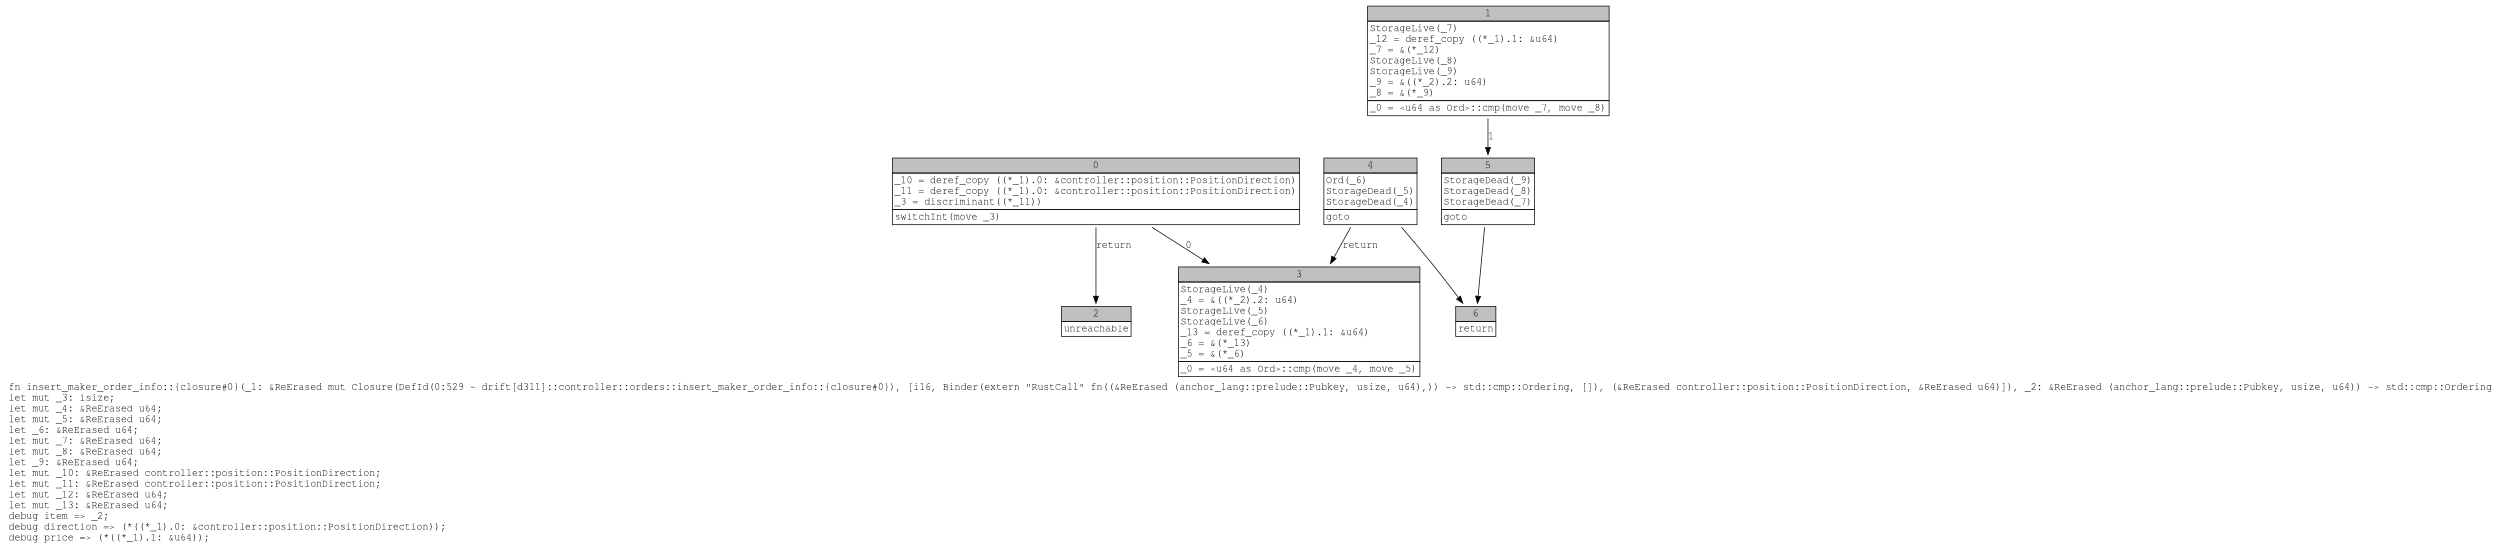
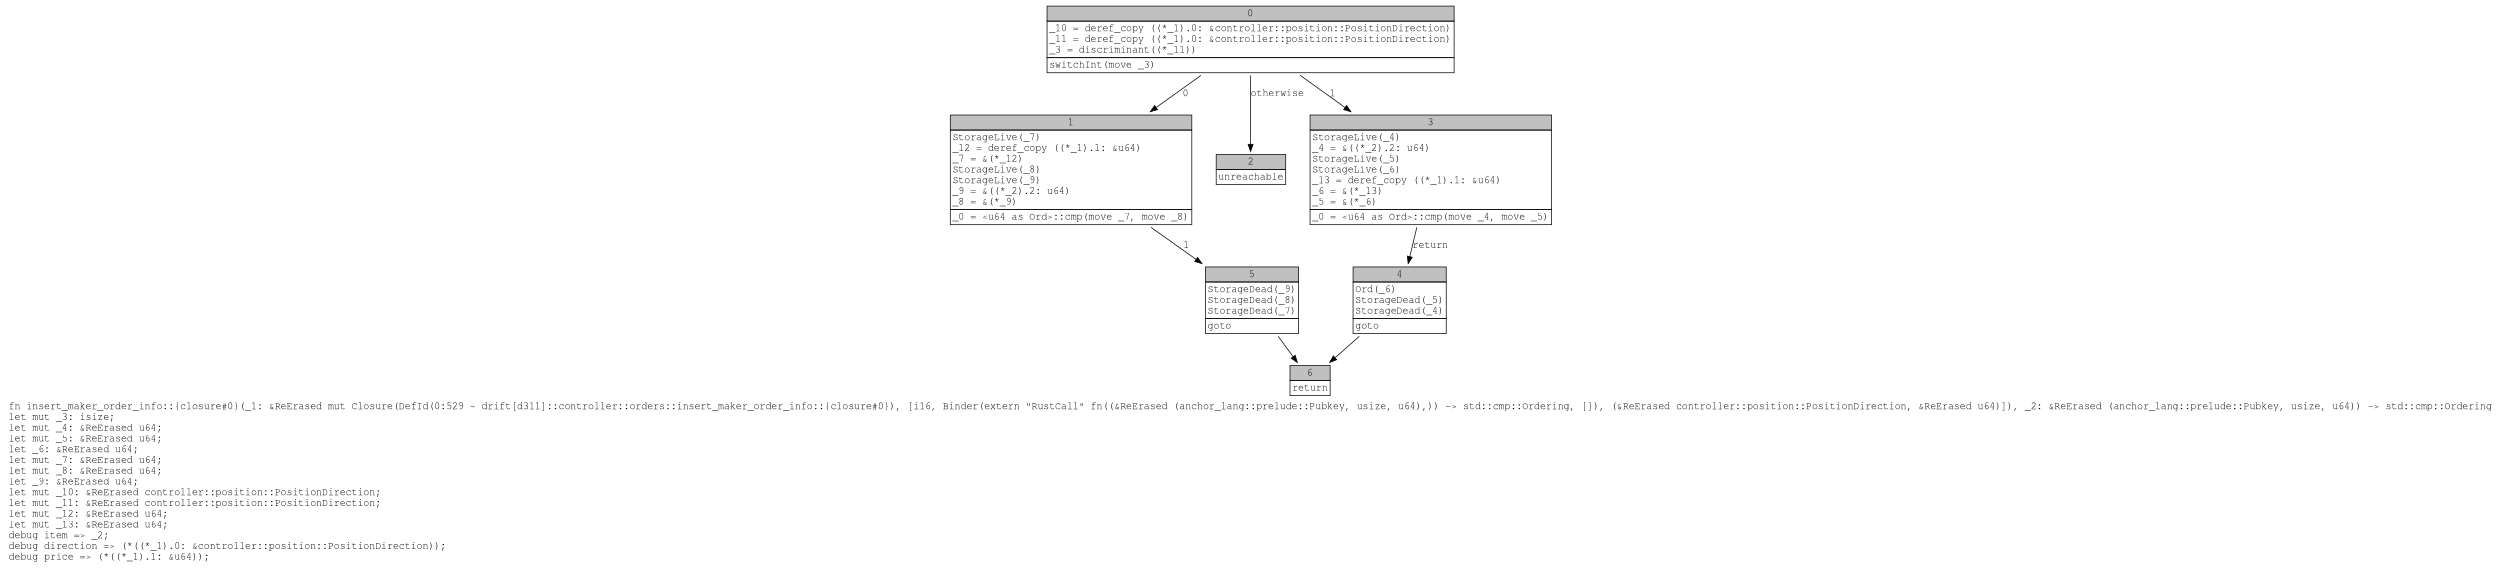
none -> (1179, 91)
(1342, 242) -> (1413, 242)
(1114, 245) -> (1277, 94)
(1189, 245) -> (1333, 94)
